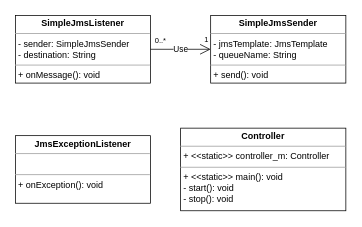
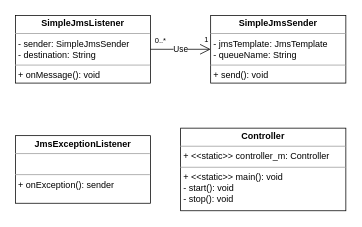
(63, 146) -> (69, 146)
